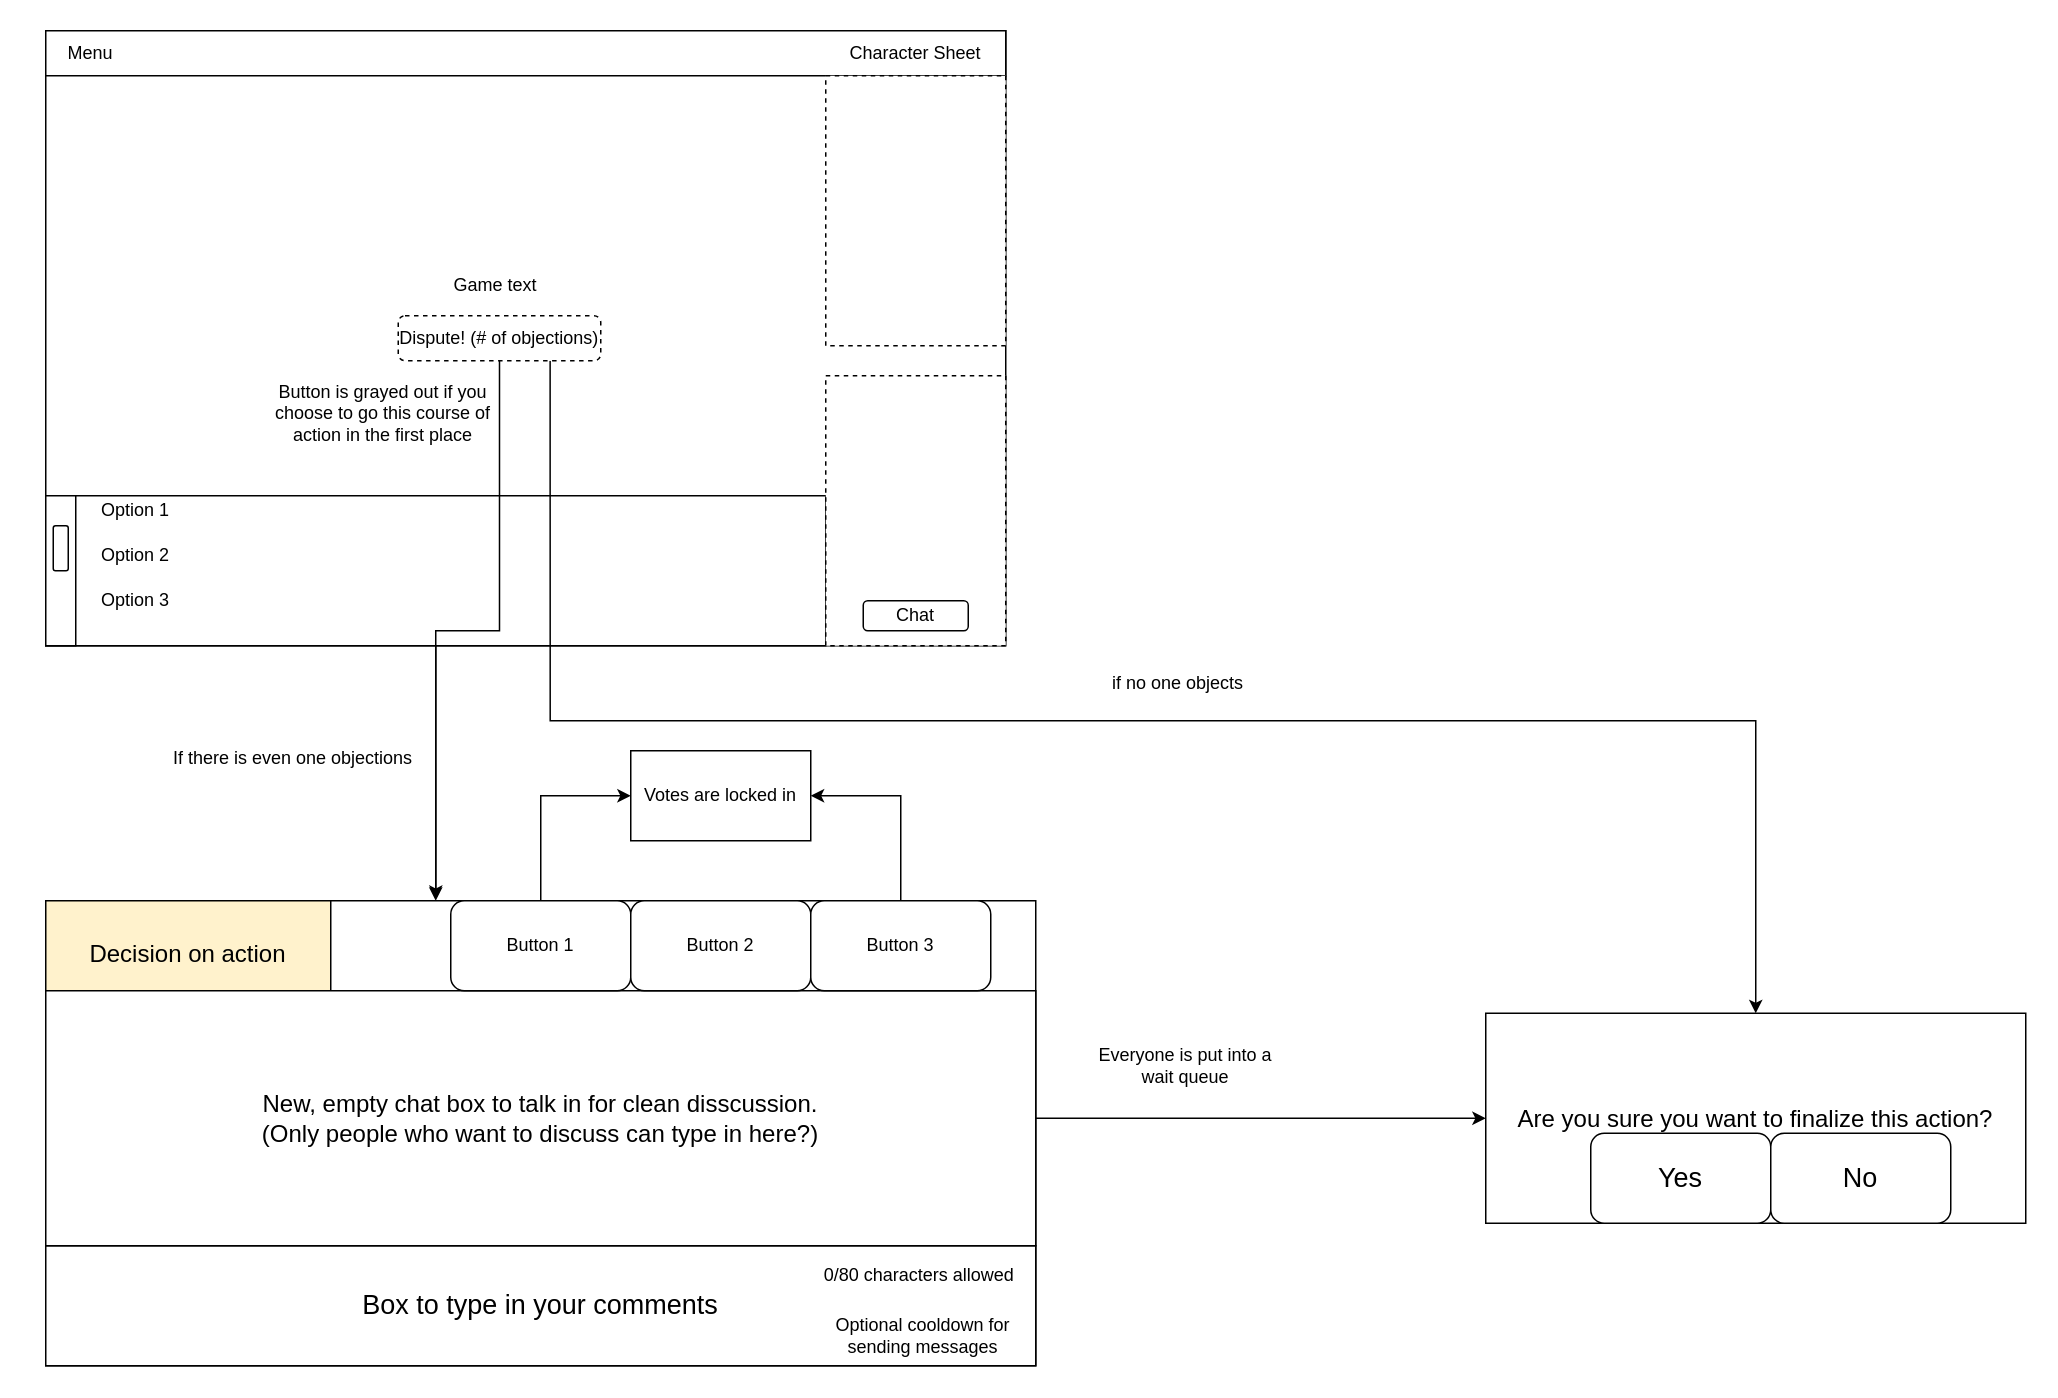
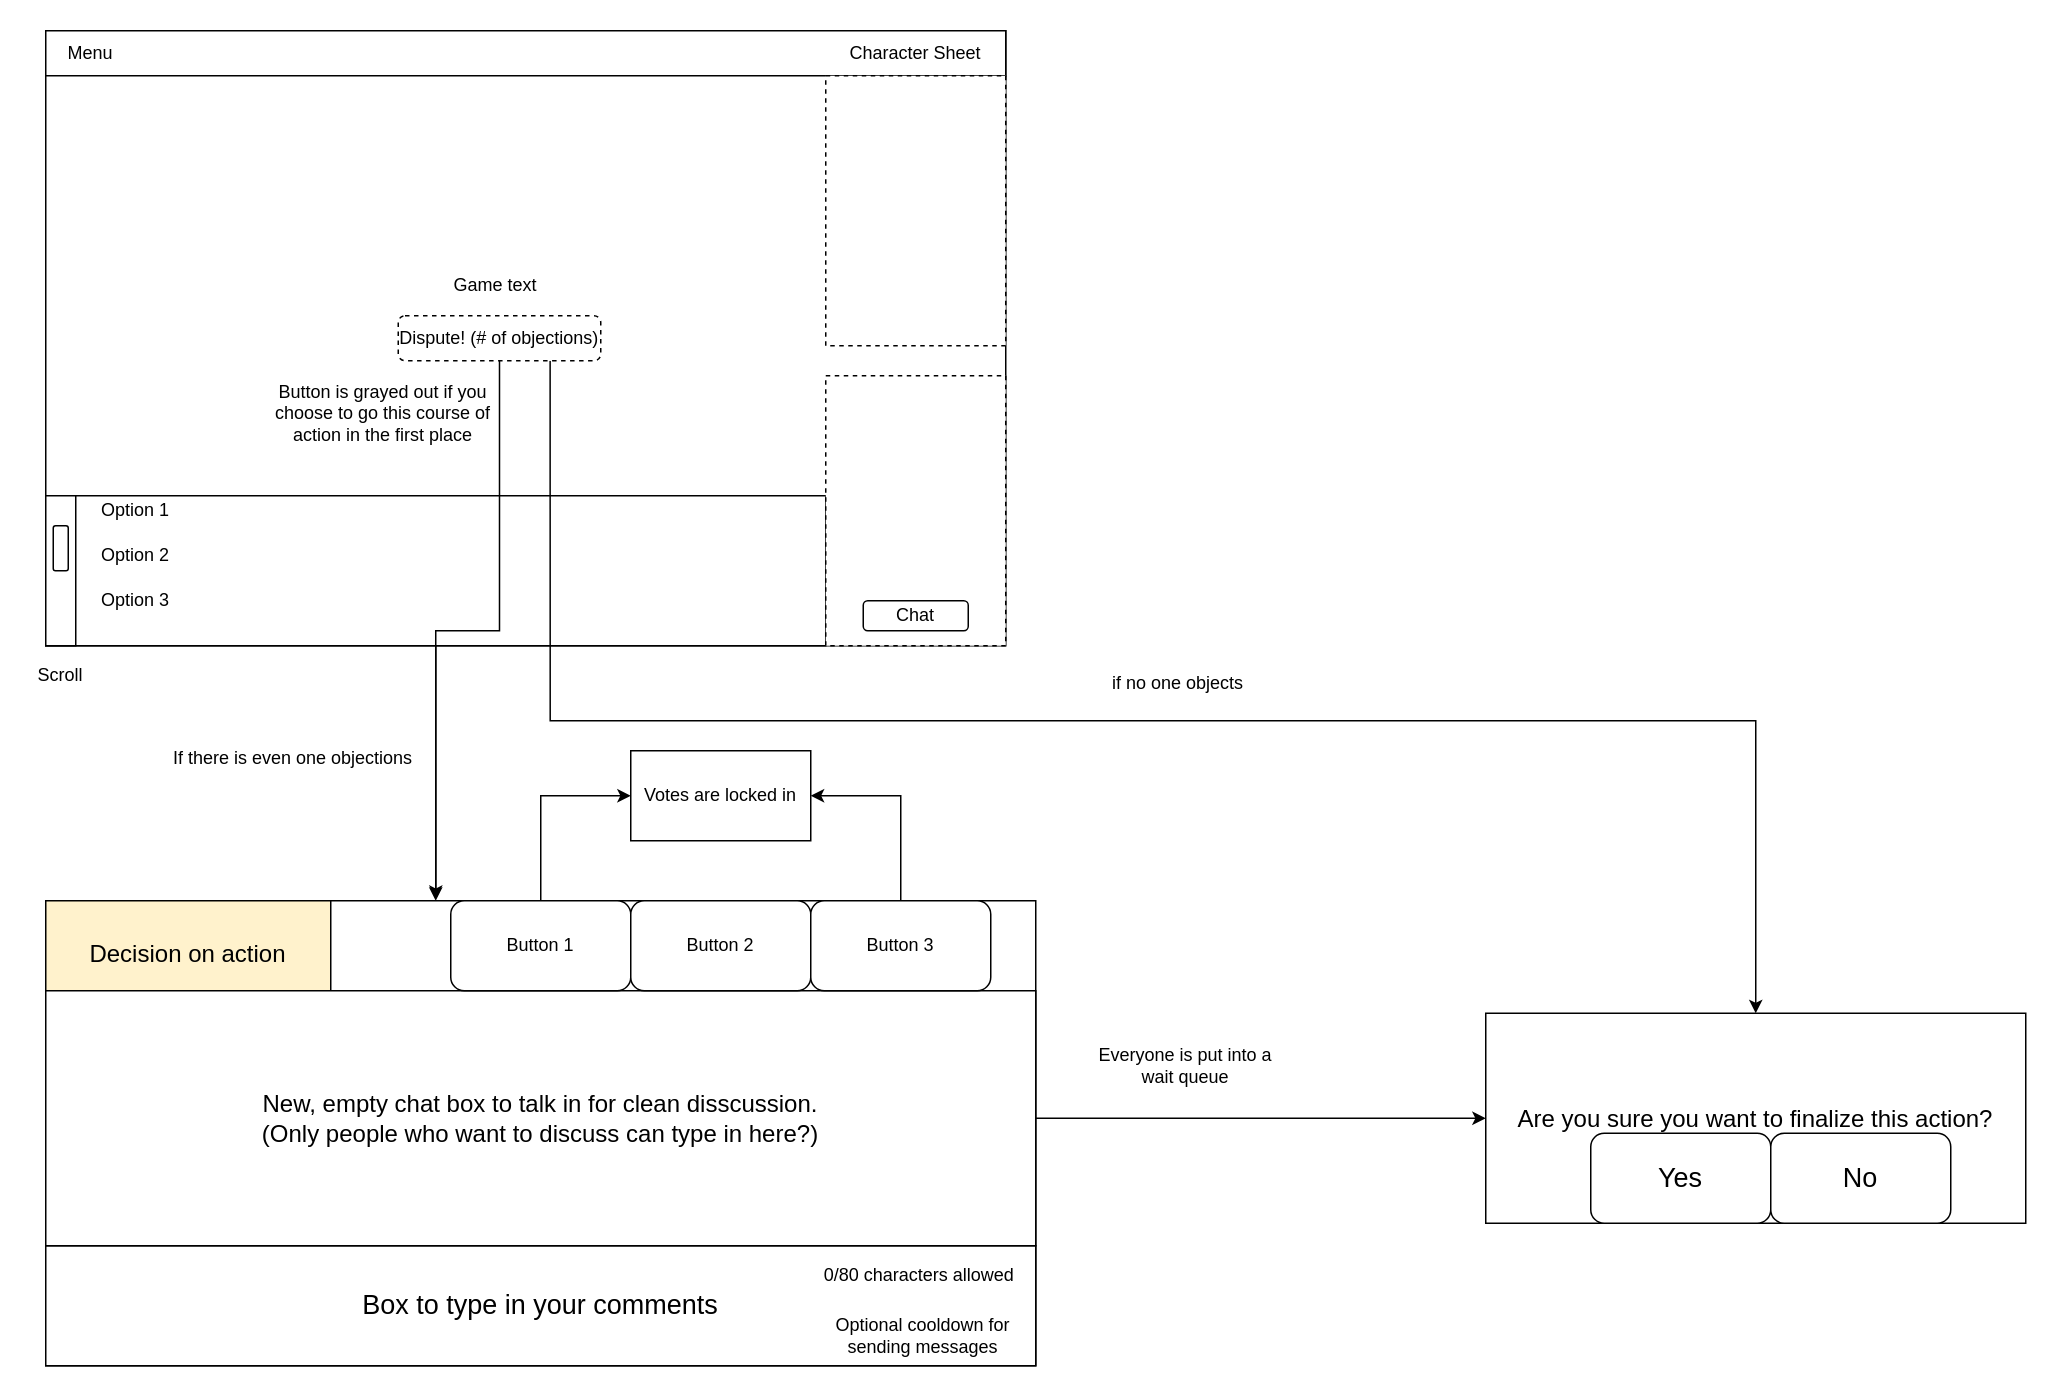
none -> (61, 676)
